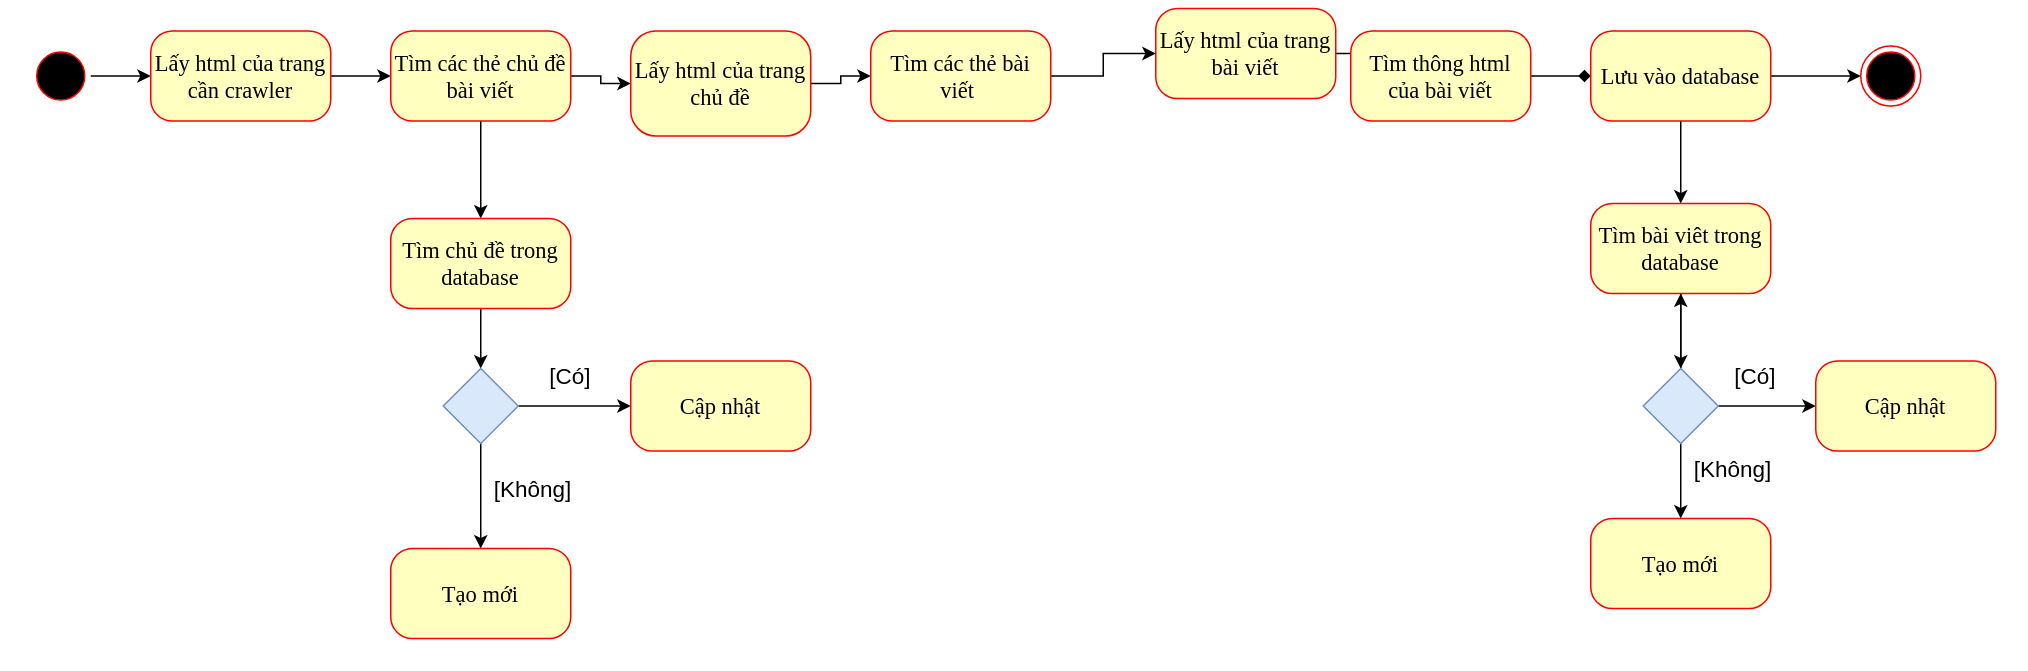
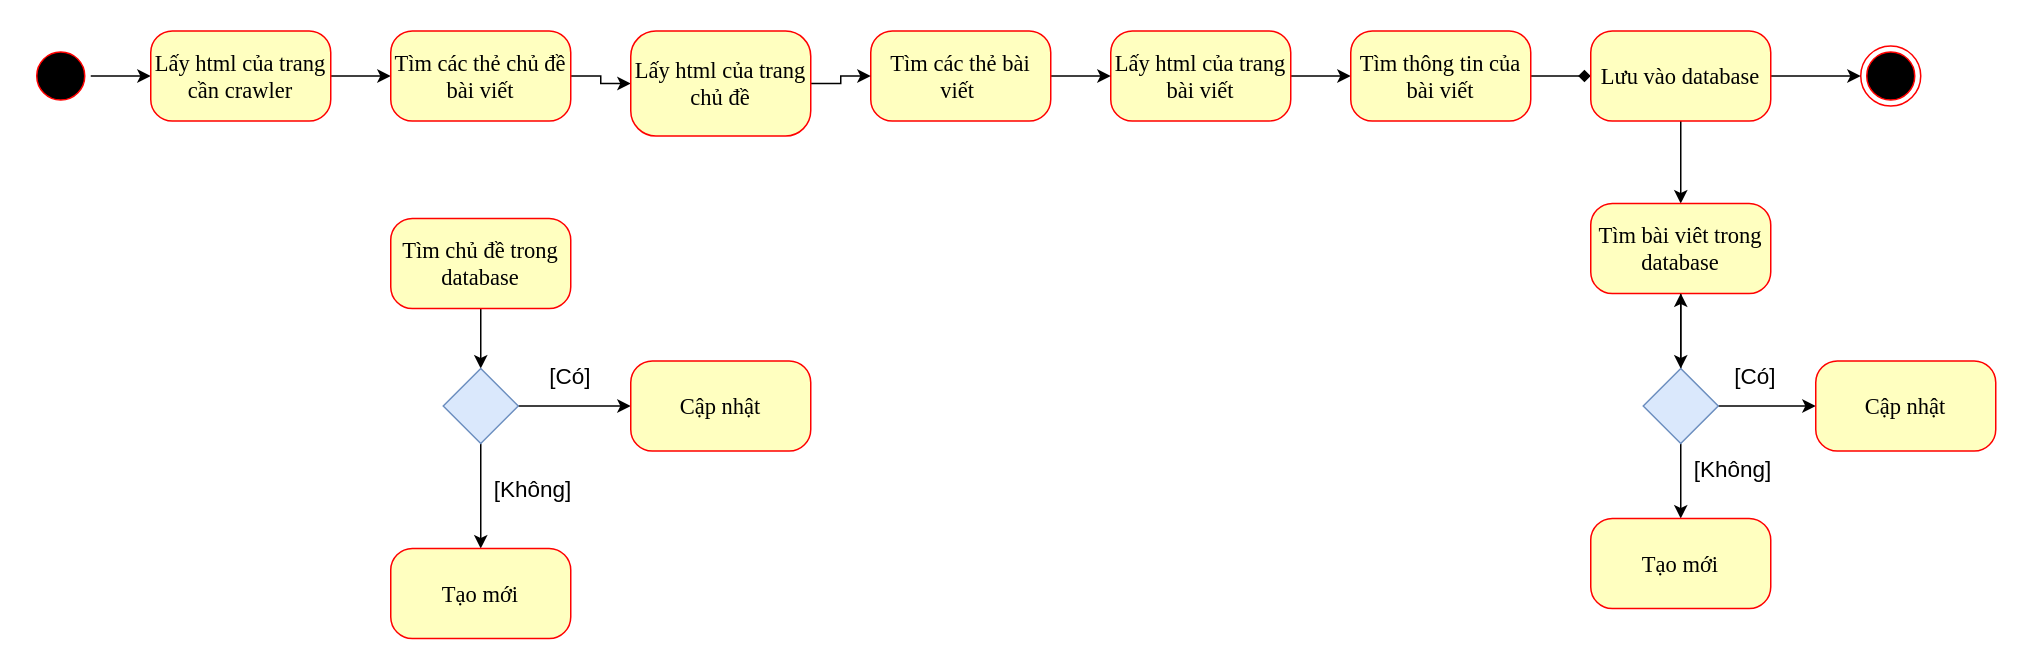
(1246, 53) -> (1201, 76)
(1441, 76) -> (1441, 76)
(481, 164) -> none
